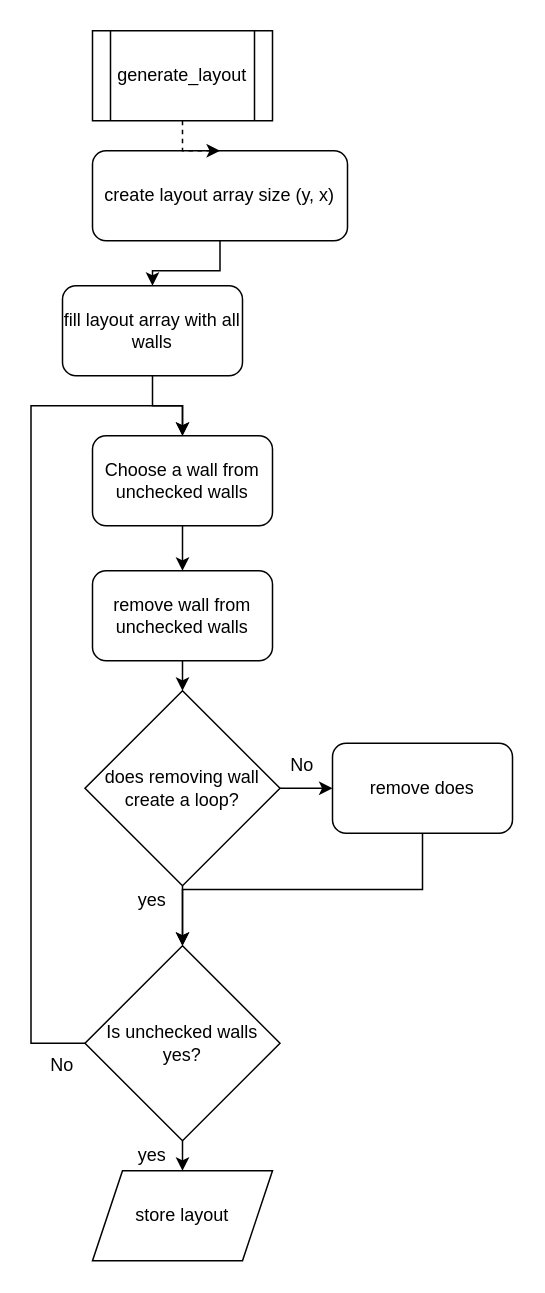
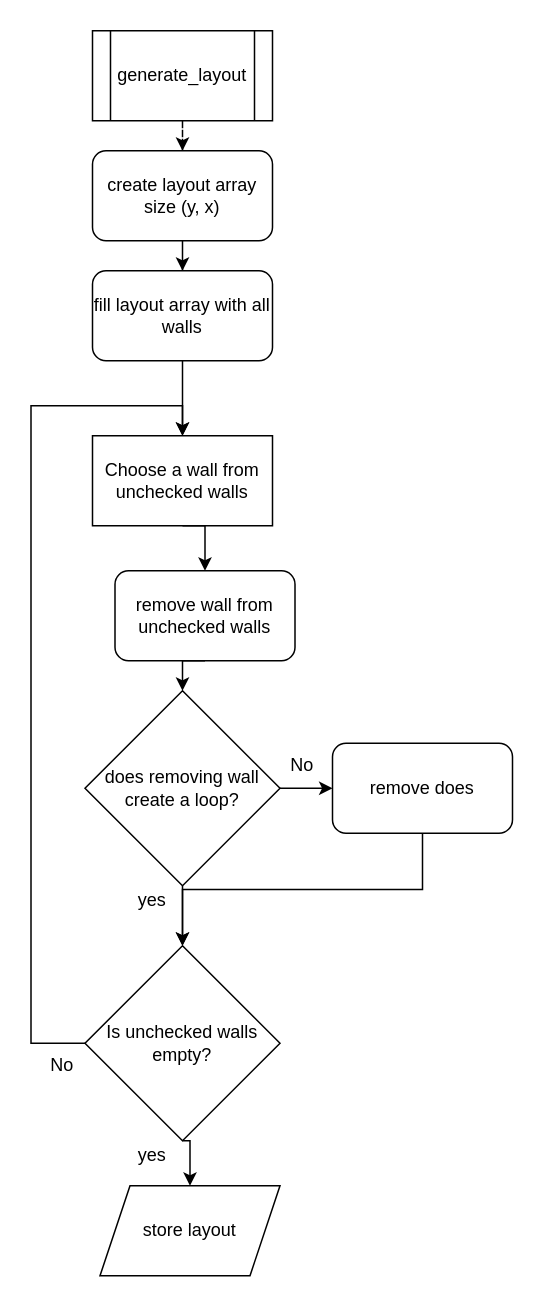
(220, 196) -> (182, 196)
(152, 331) -> (182, 316)
(182, 481) -> (182, 481)
(182, 616) -> (205, 616)
(182, 1043) -> (182, 1043)
(182, 1216) -> (190, 1231)
